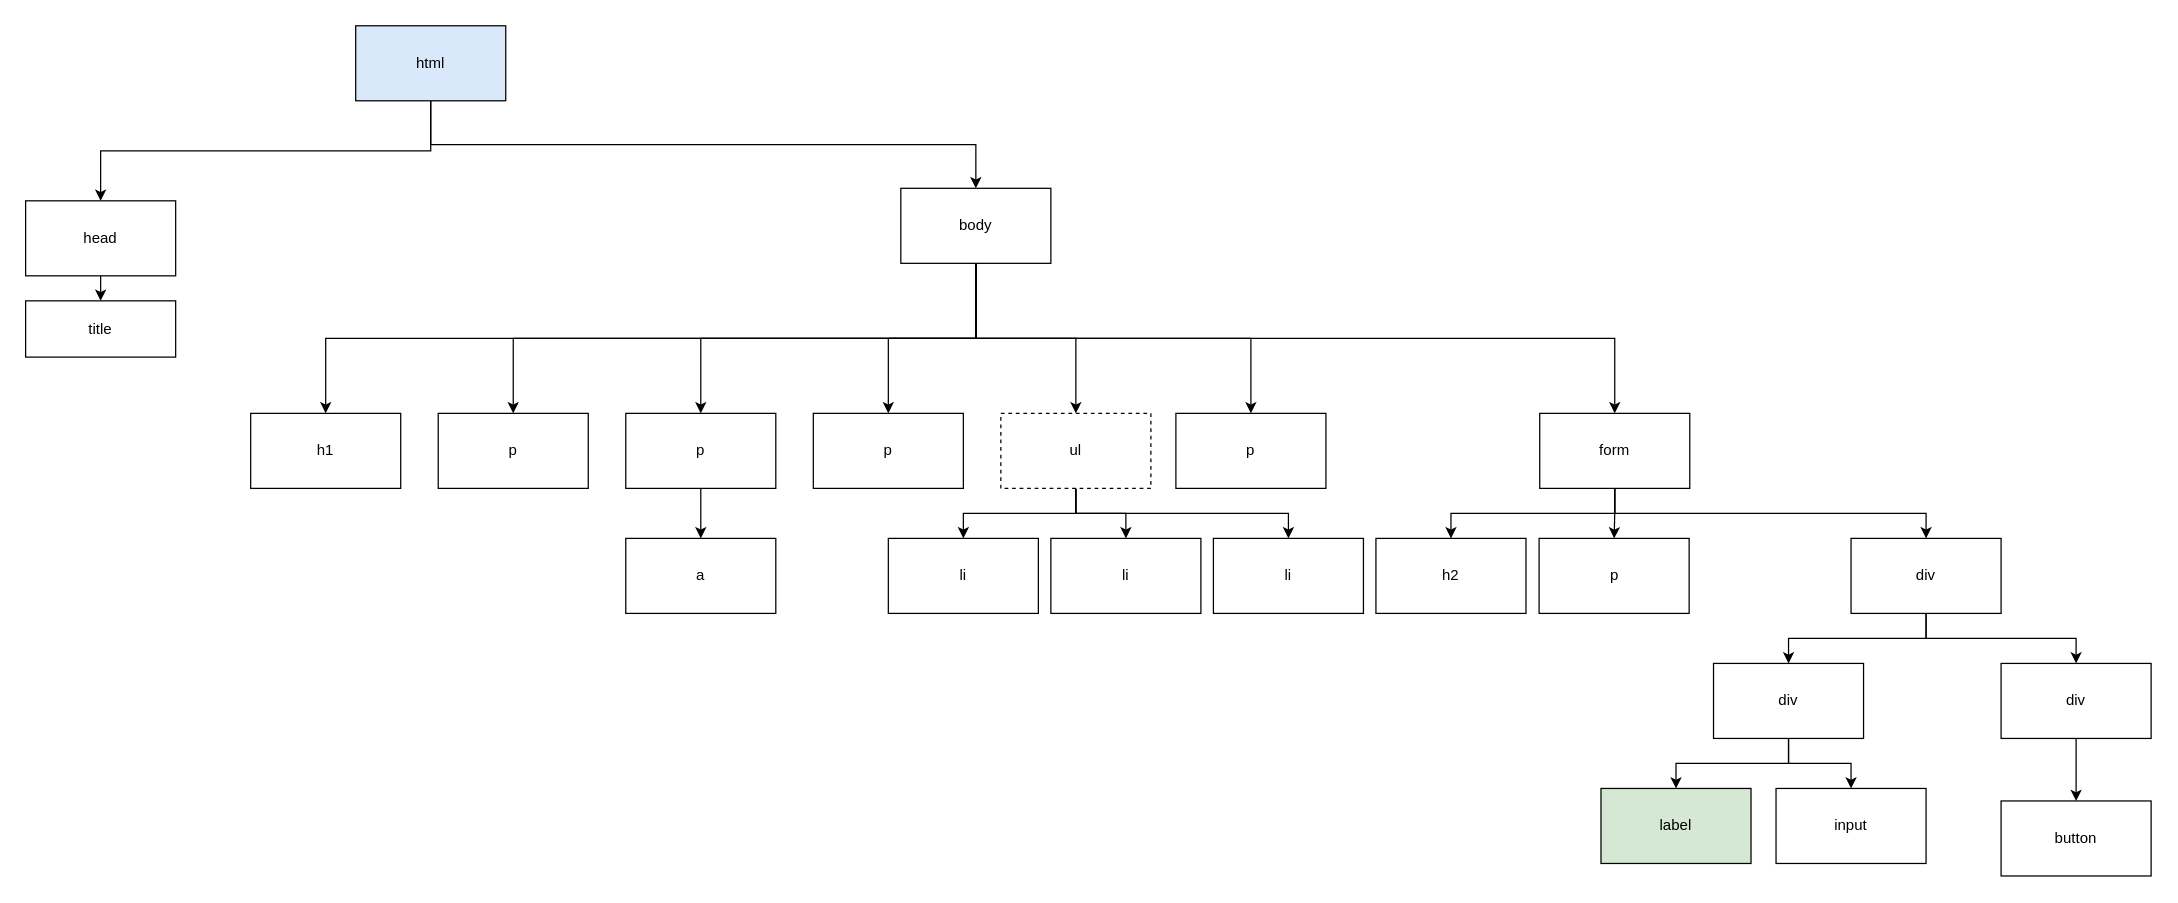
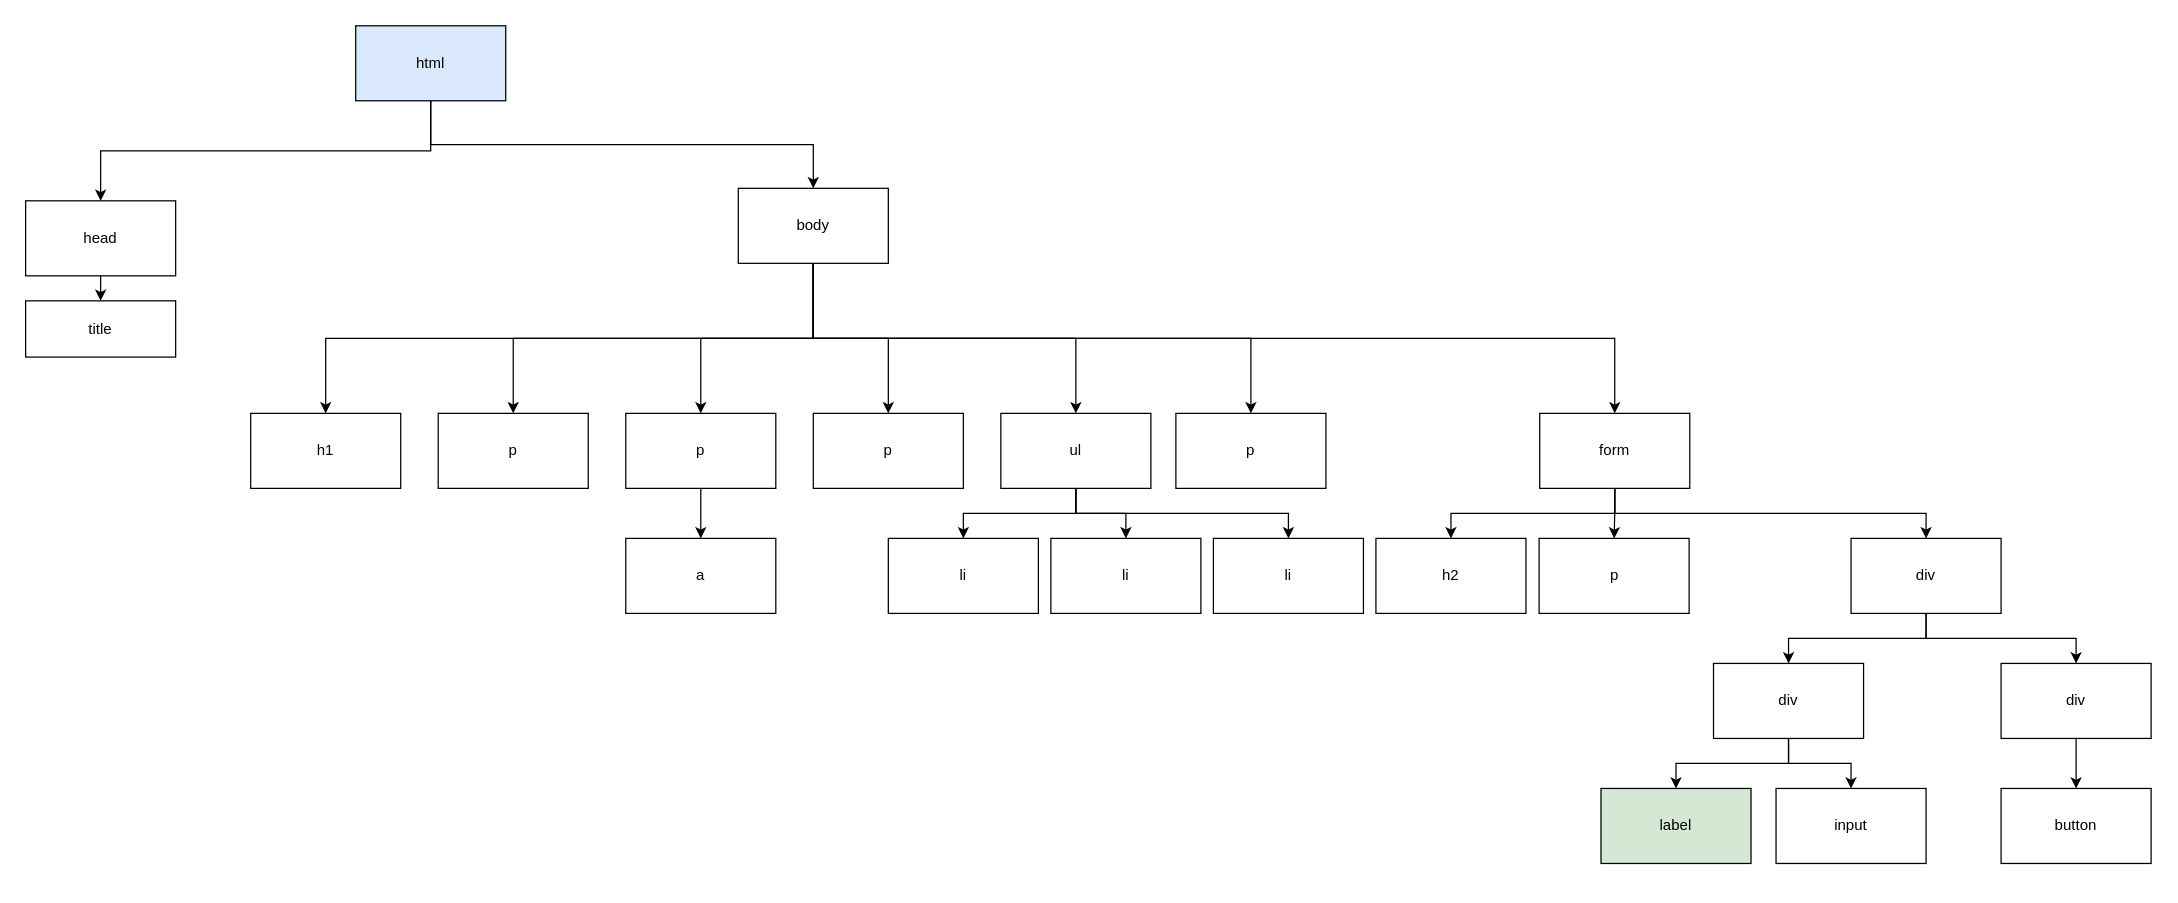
(976, 226) -> (813, 226)
(1076, 451) -> (1076, 451)
(2076, 838) -> (2076, 826)
